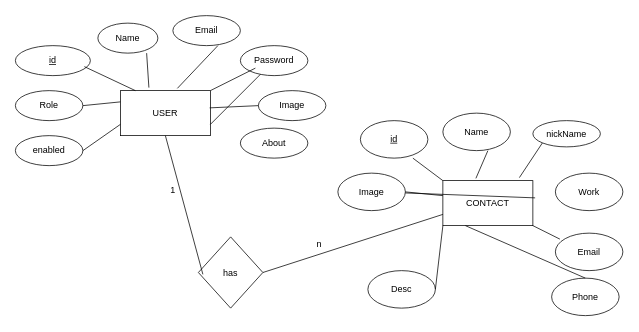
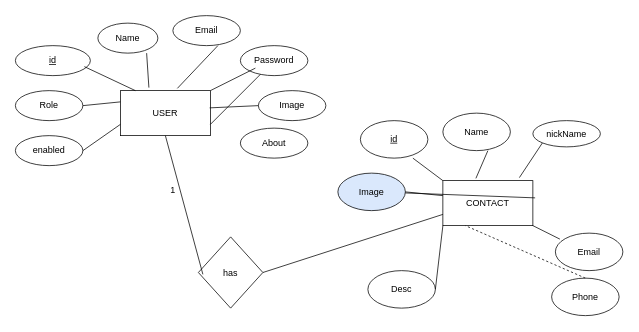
(372, 192) -> (372, 192)
(589, 192) -> none
(319, 244) -> none
(525, 252) -> (525, 252)
